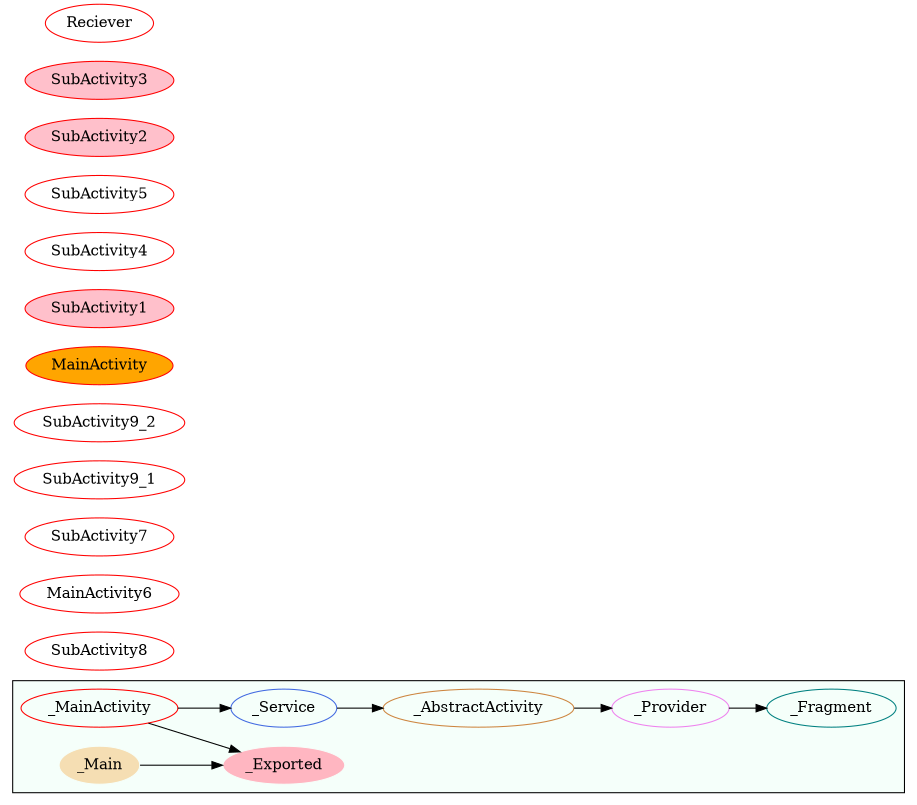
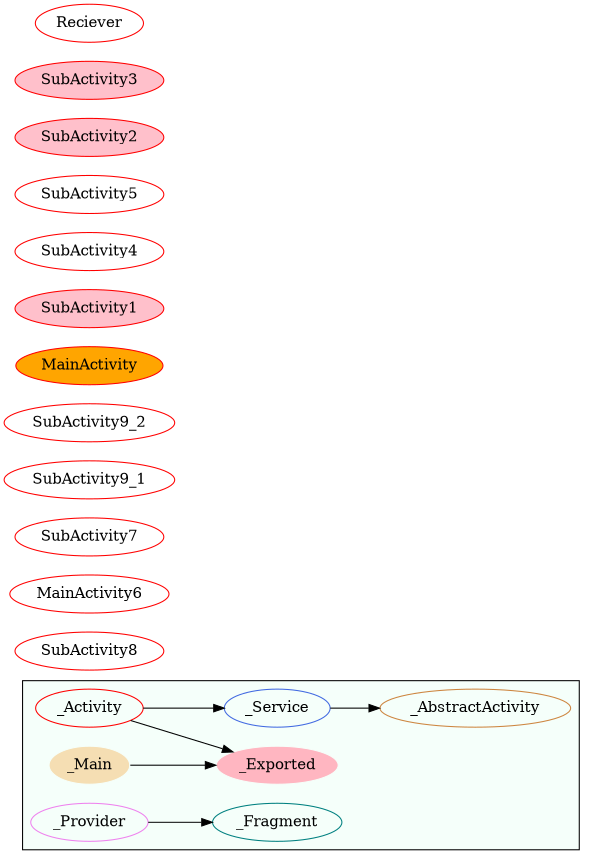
(99, 708) -> (89, 708)
(588, 708) -> none
